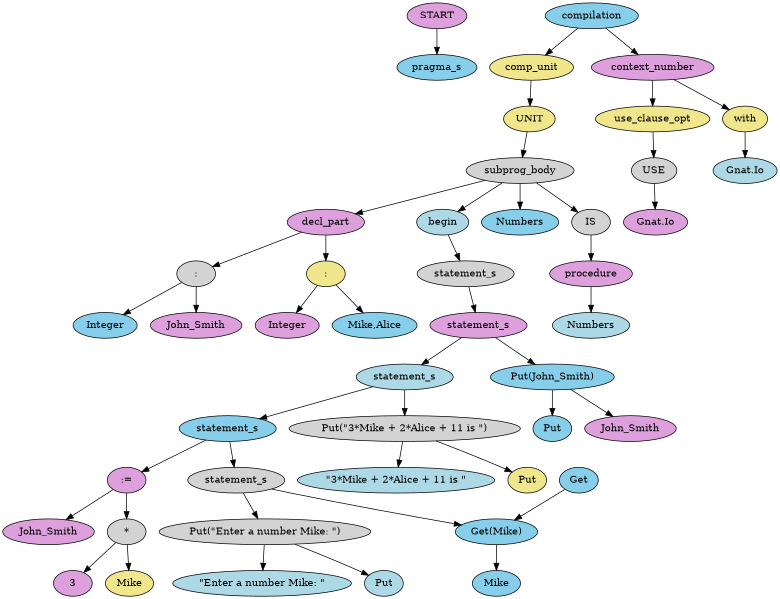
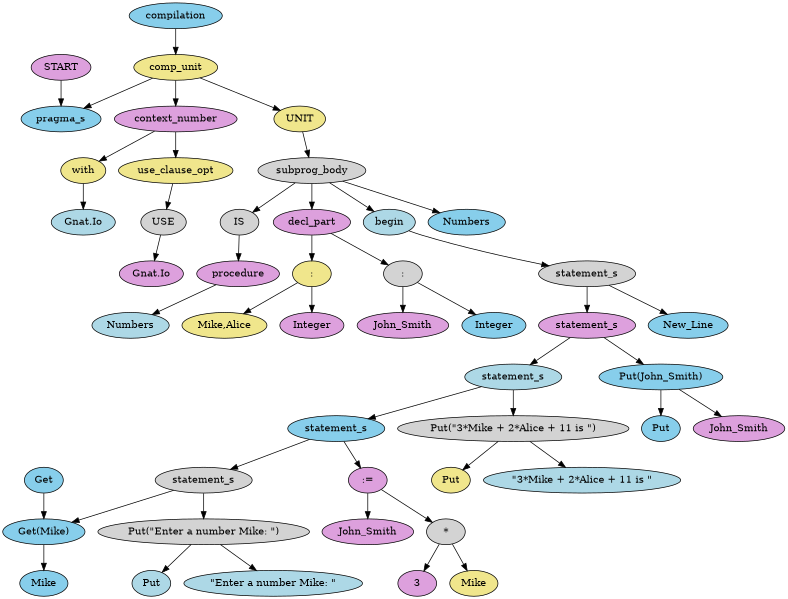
(619, 39) -> (176, 90)
none -> (121, 92)
(375, 325) -> (224, 325)
none -> (688, 325)
